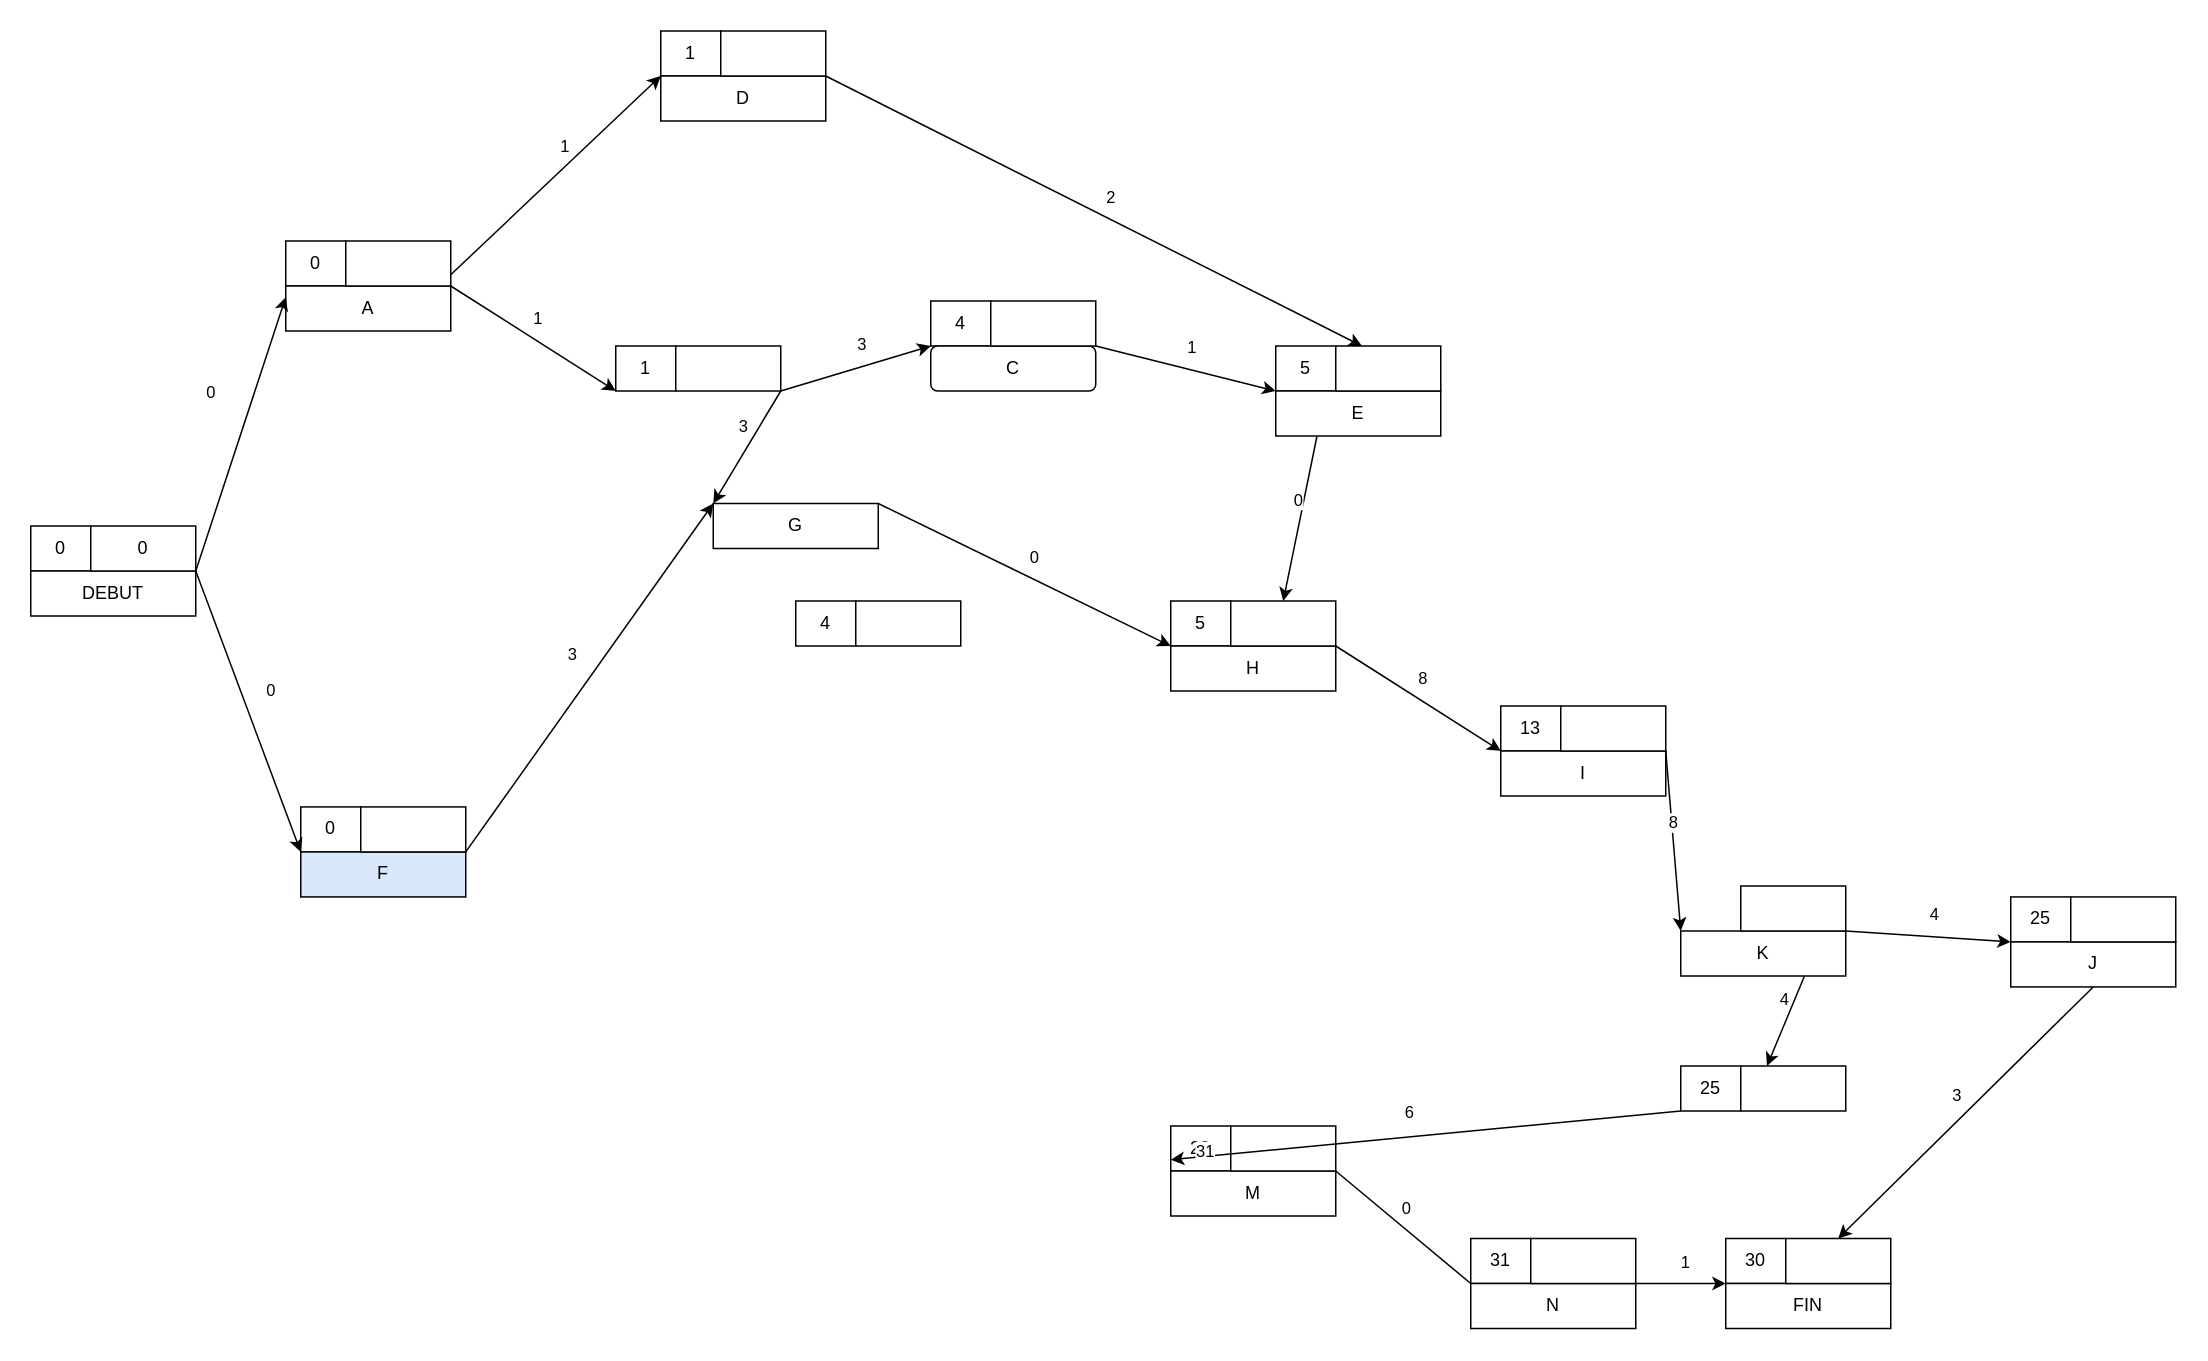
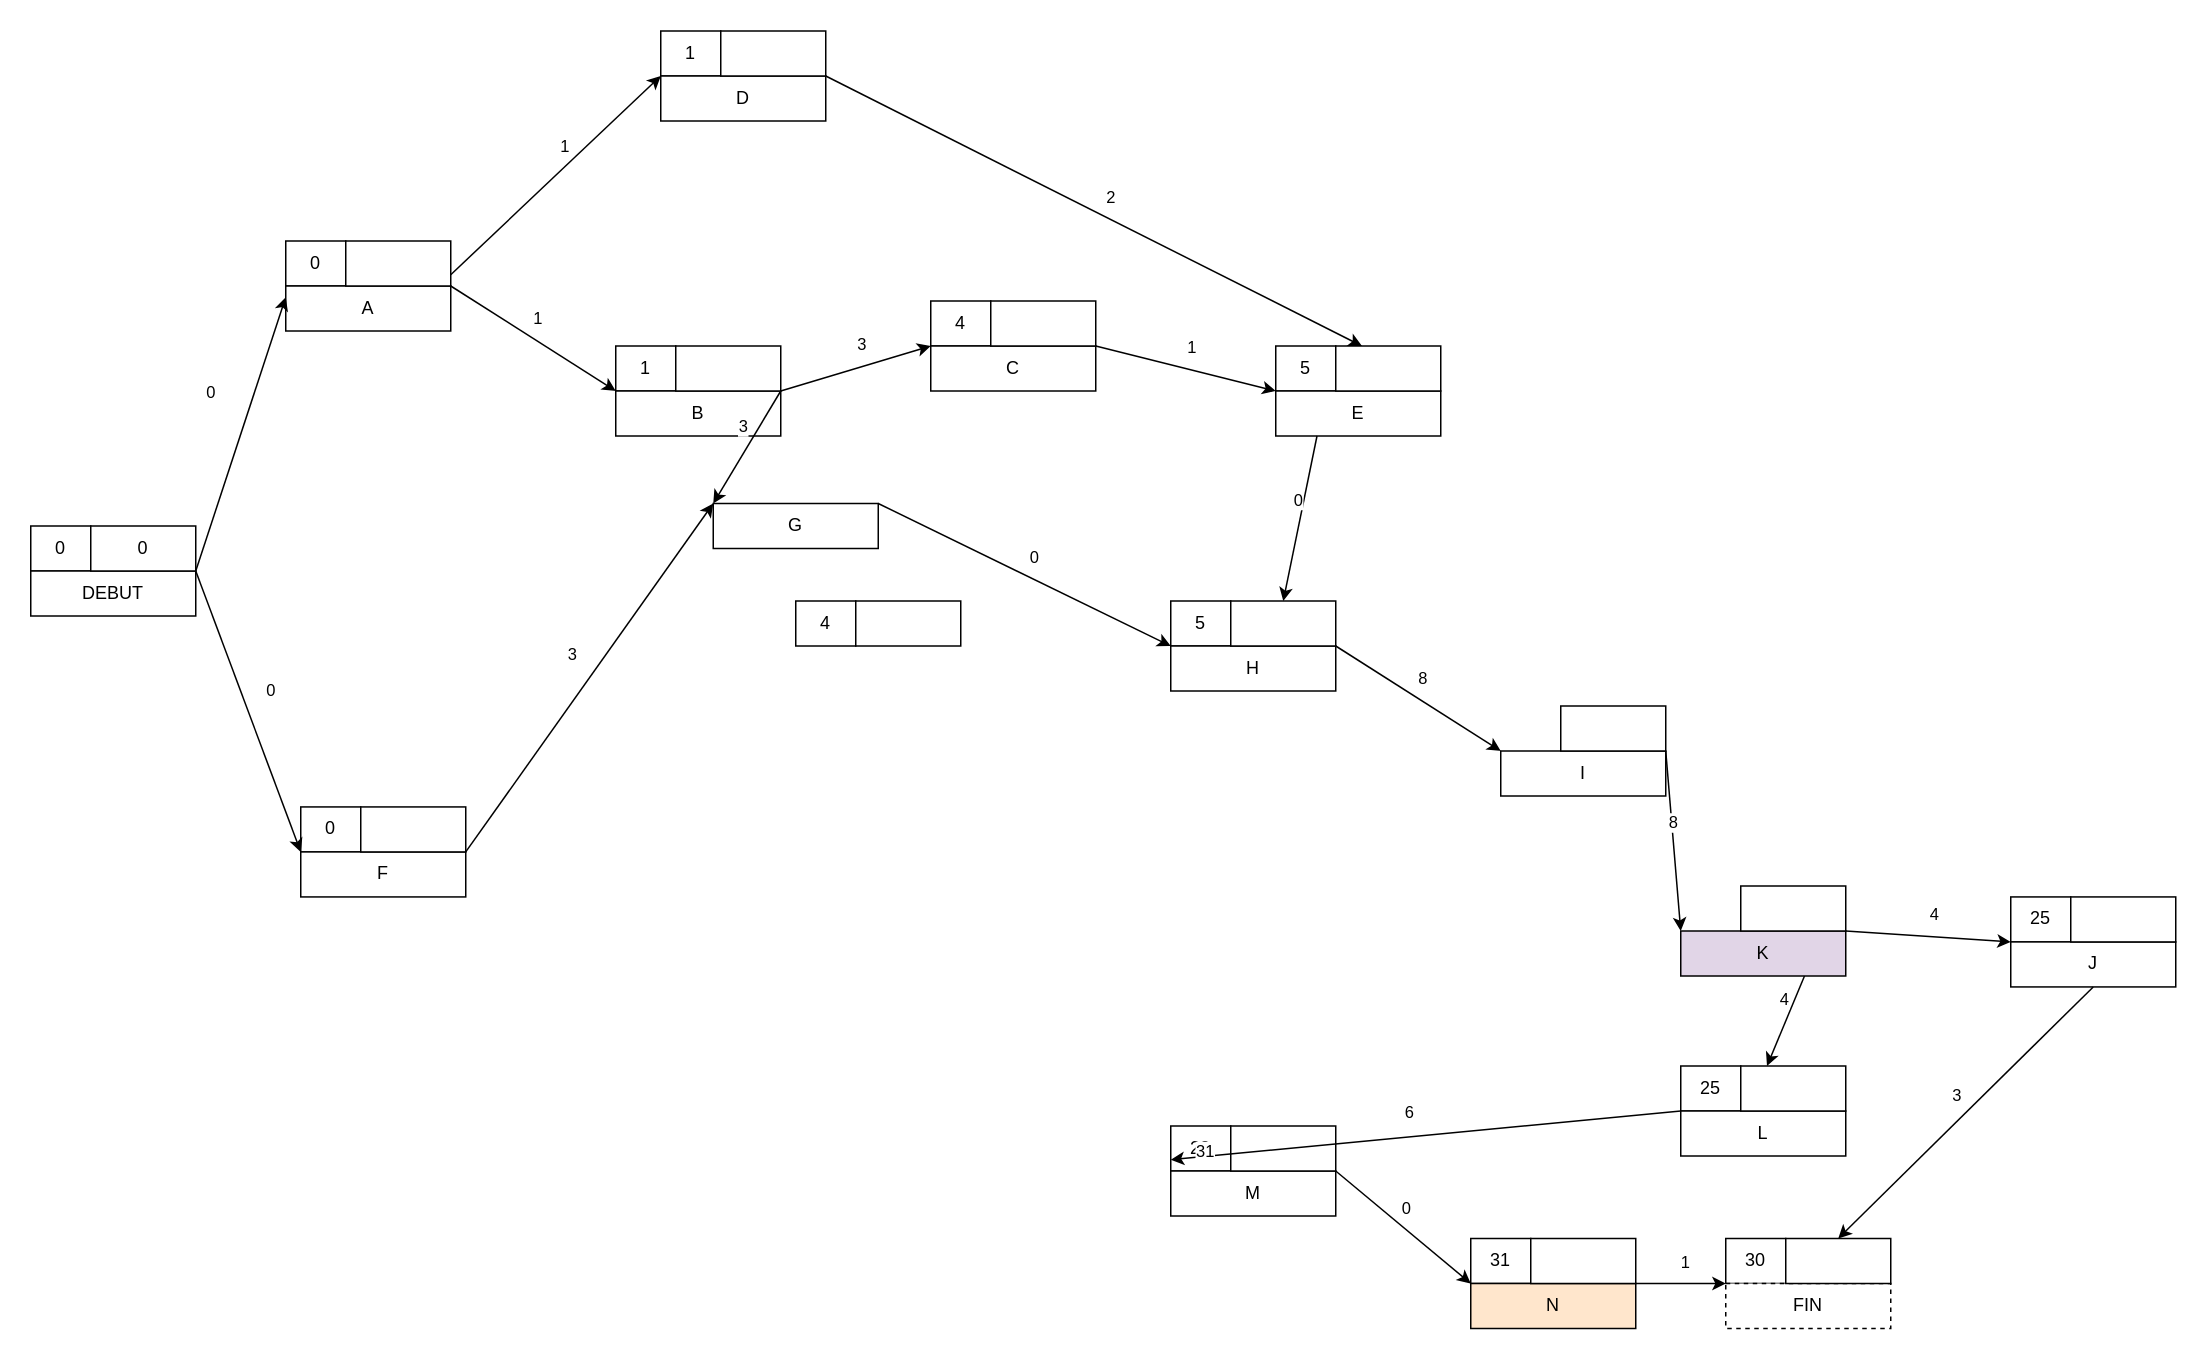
(1013, 368) -> (1013, 368)
none -> (698, 413)
(1531, 728) -> none
(383, 874) -> (383, 874)
(1763, 953) -> (1763, 953)
none -> (1763, 1133)
(1465, 1278) -> (1462, 1276)
(1553, 1306) -> (1553, 1306)
(1808, 1306) -> (1808, 1306)
